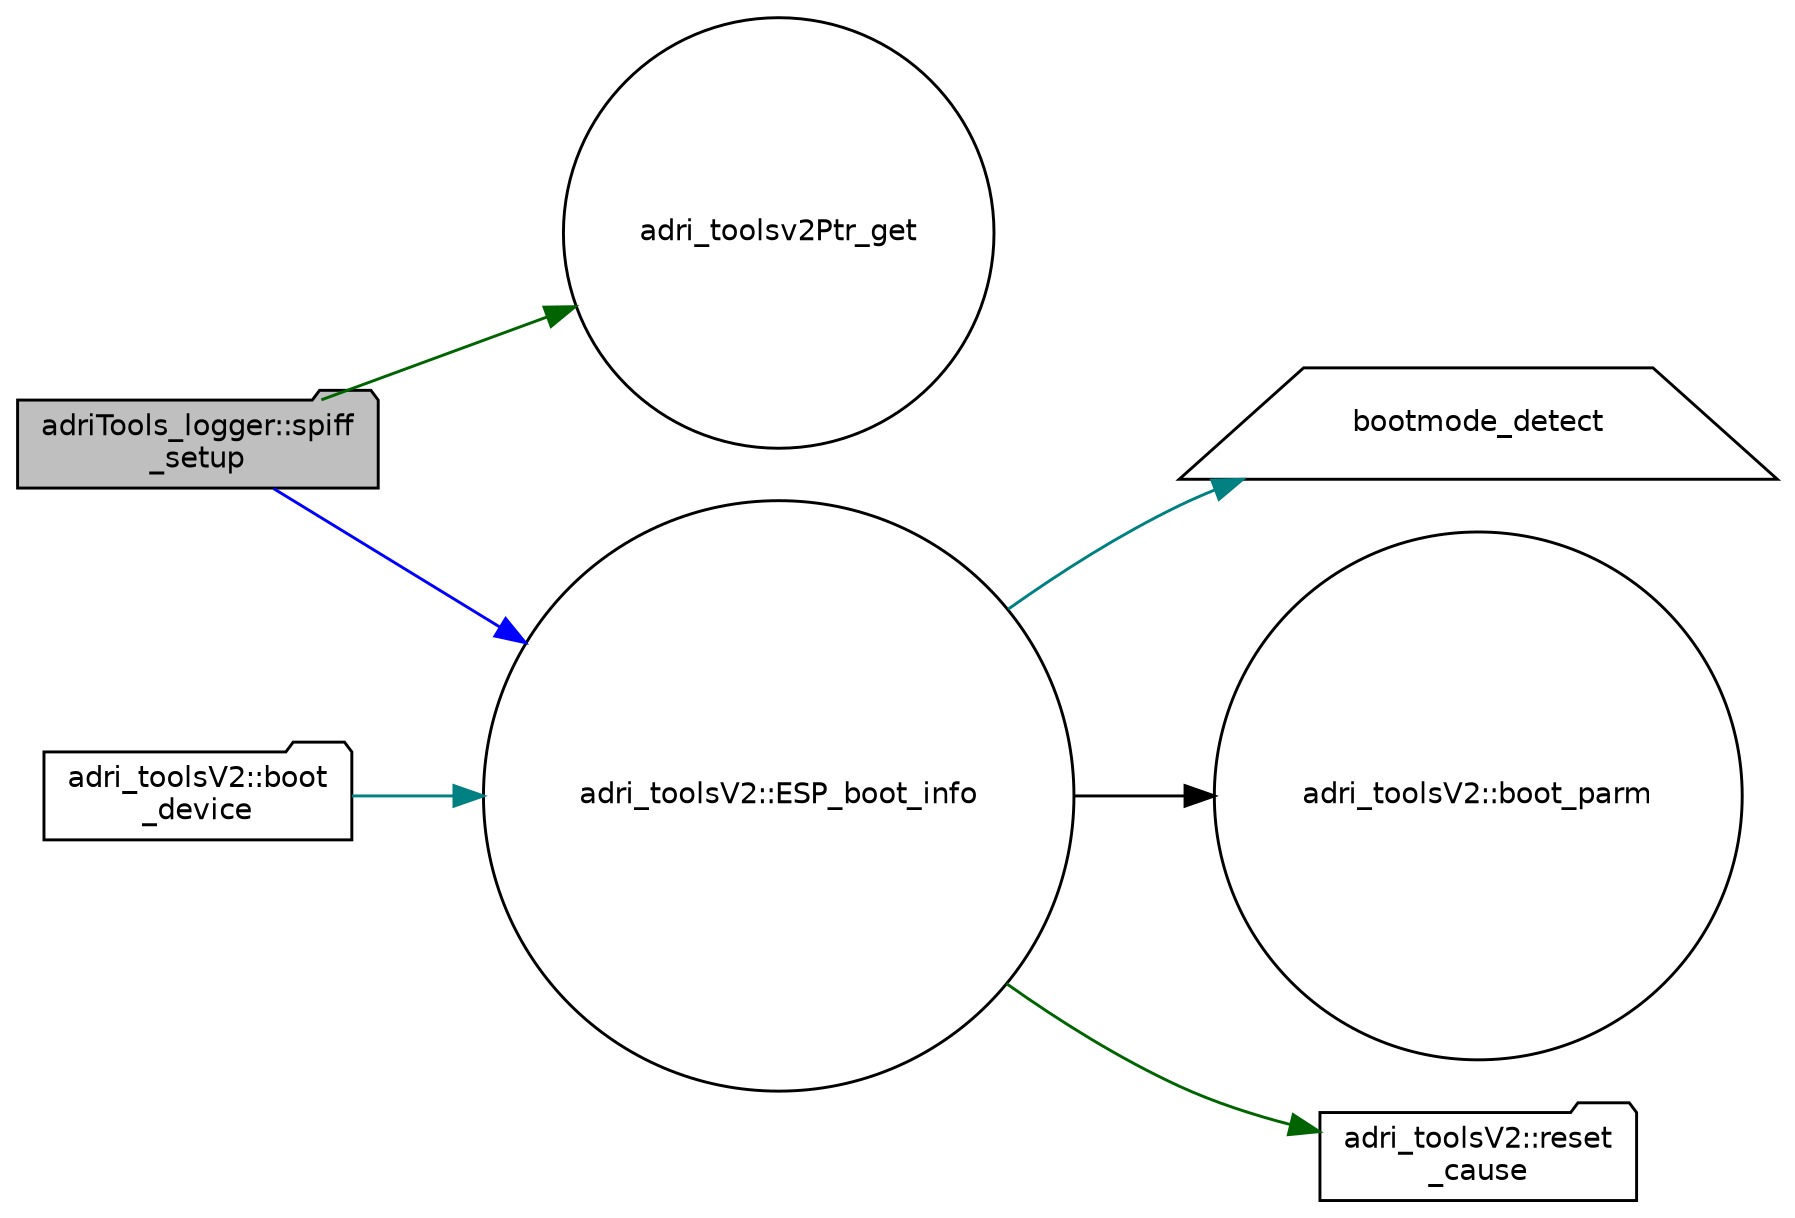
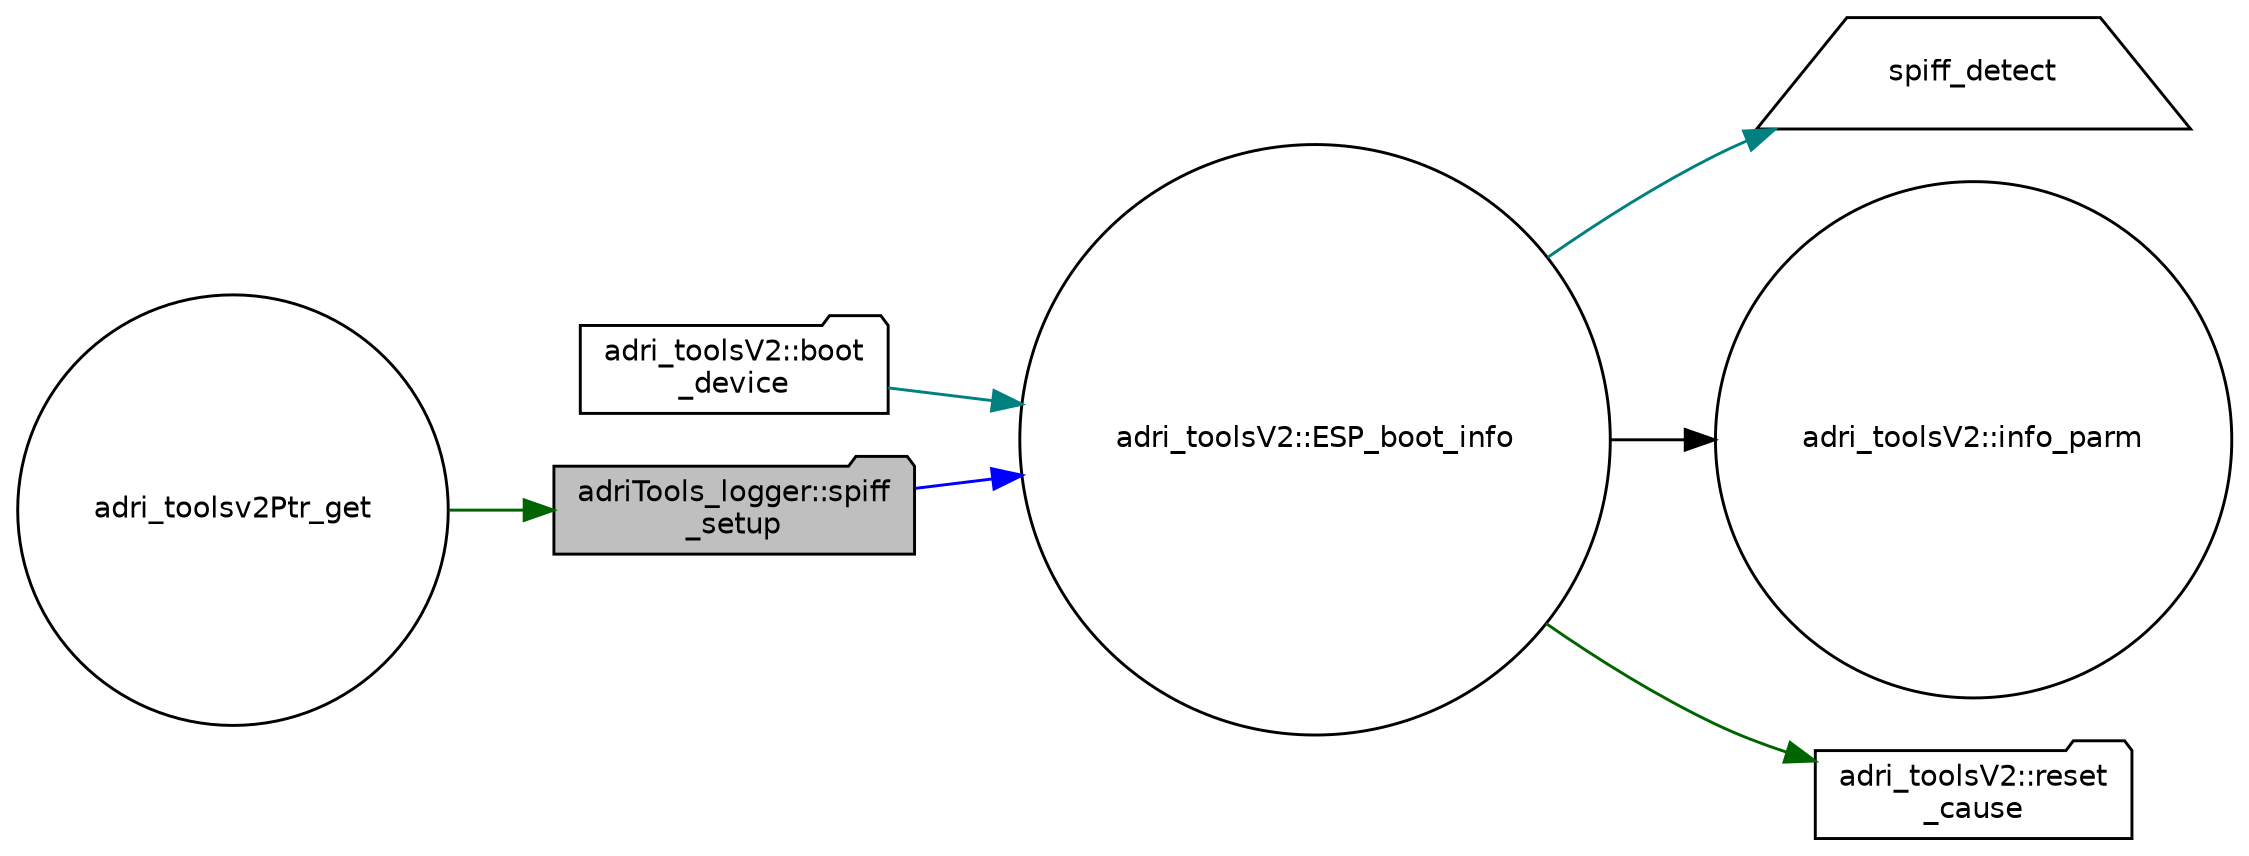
(434, 358) -> (486, 510)
(1478, 424) -> (1974, 73)
(1478, 796) -> (1974, 440)
